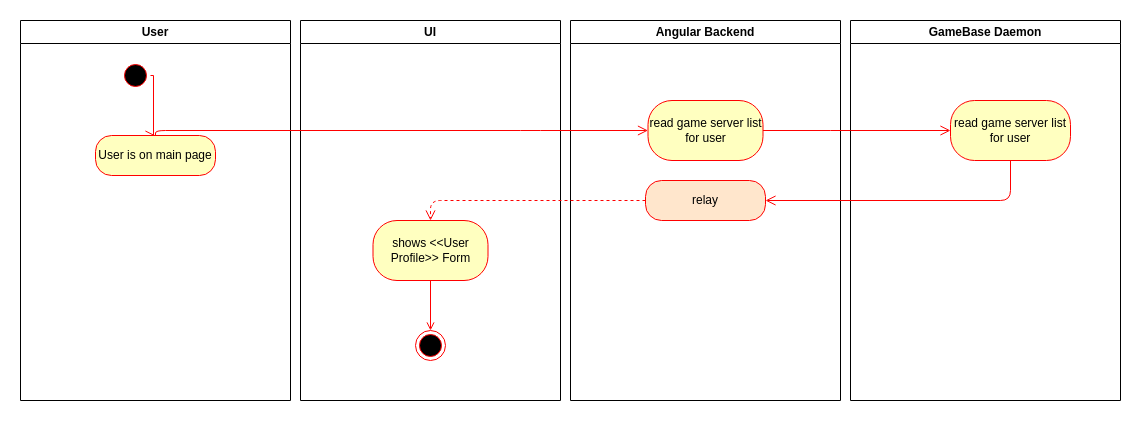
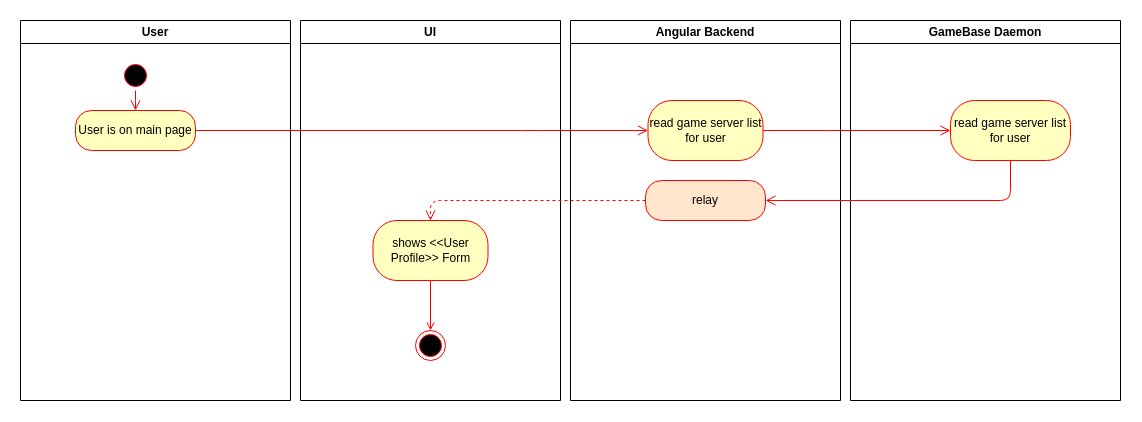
(156, 156) -> (136, 131)
